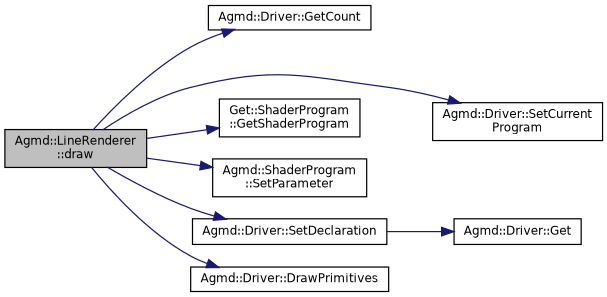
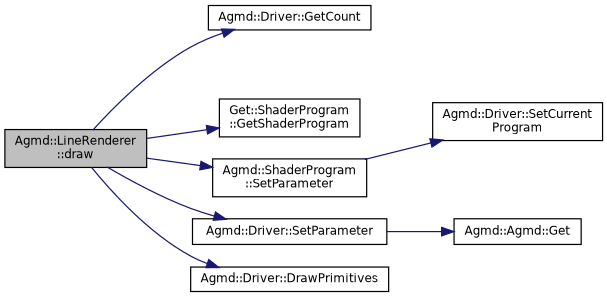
(271, 75) -> (398, 151)
(290, 232) -> (290, 232)
(518, 232) -> (518, 232)
